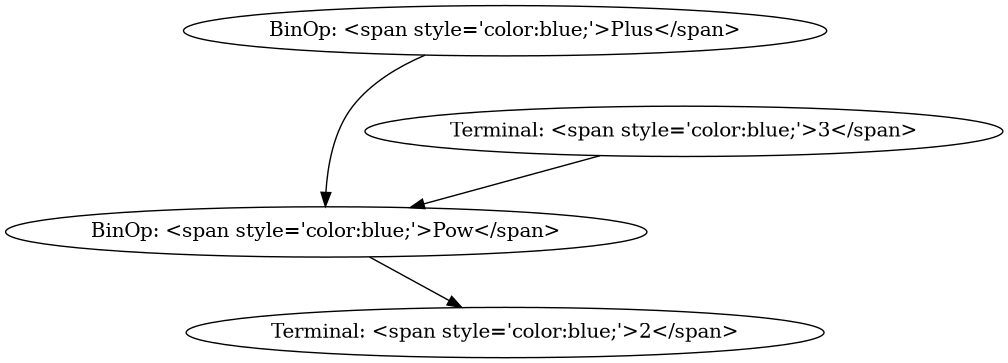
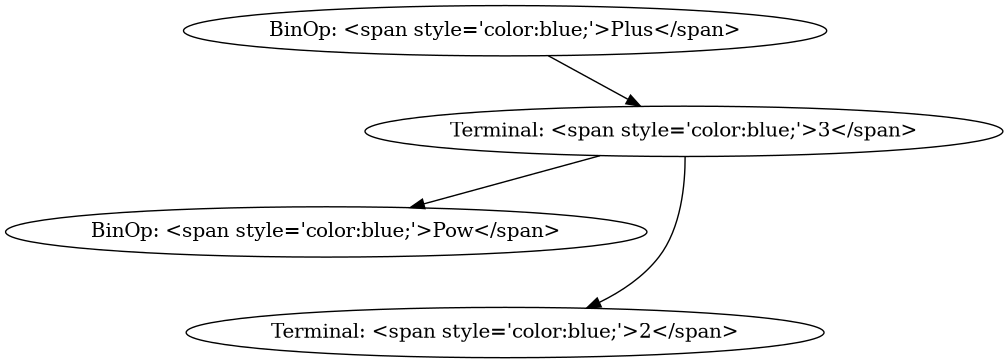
(352, 107) -> (588, 78)
(409, 279) -> (667, 244)
